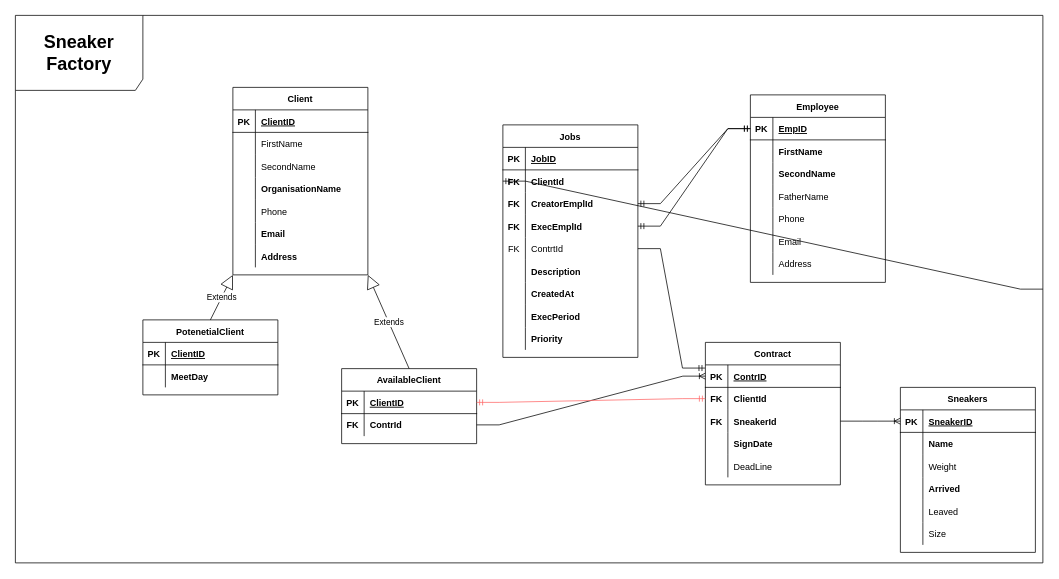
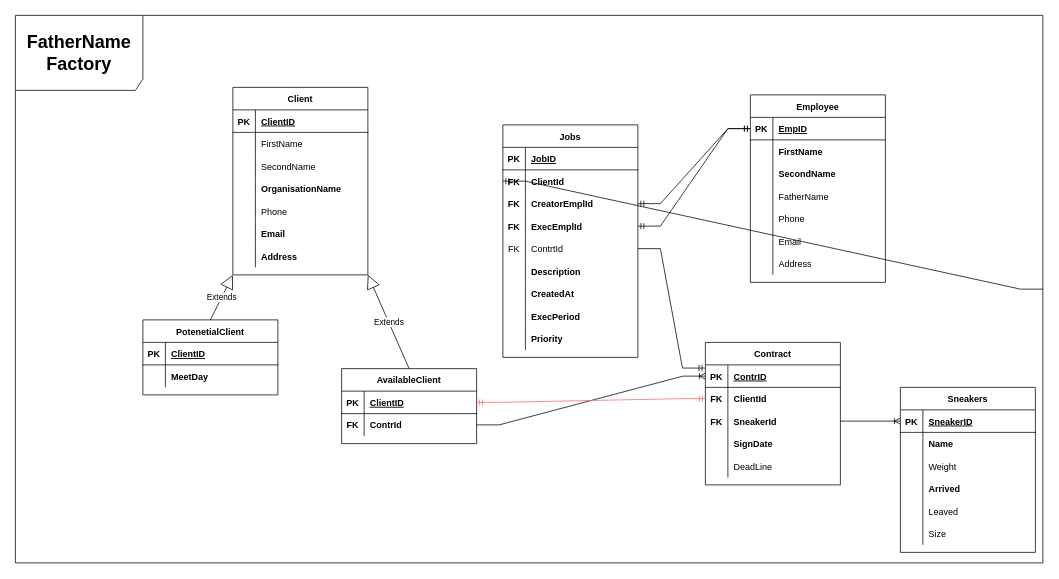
(79, 53) -> (79, 53)
